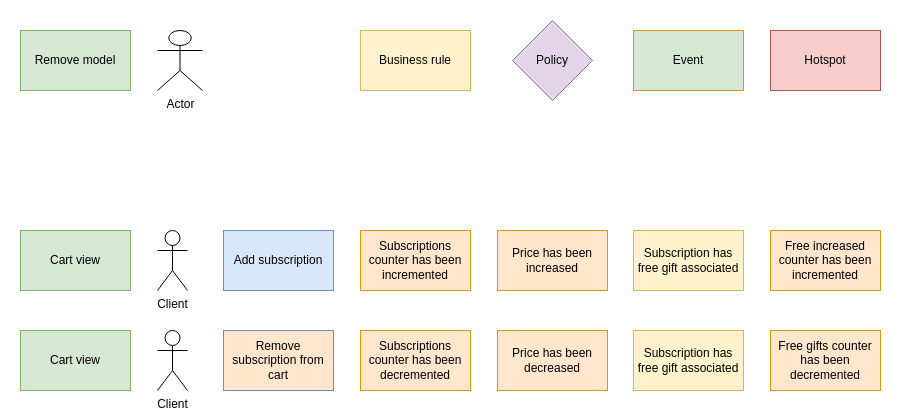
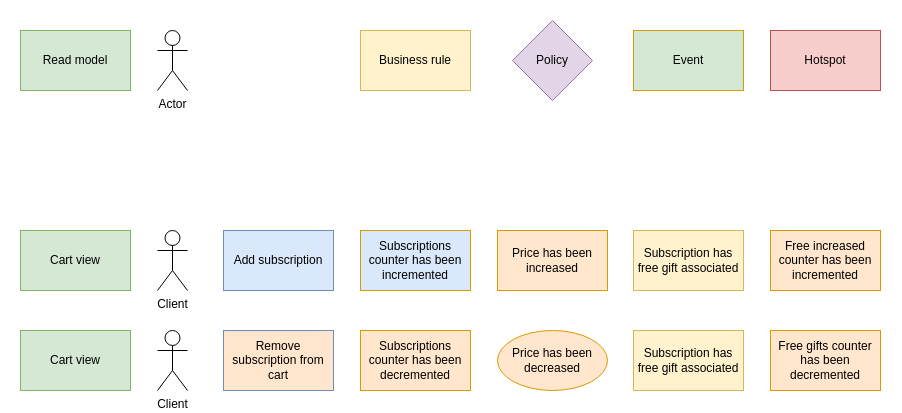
(76, 61) -> (76, 61)
(180, 61) -> (173, 61)
(416, 261) -> (416, 261)
(553, 361) -> (553, 361)
